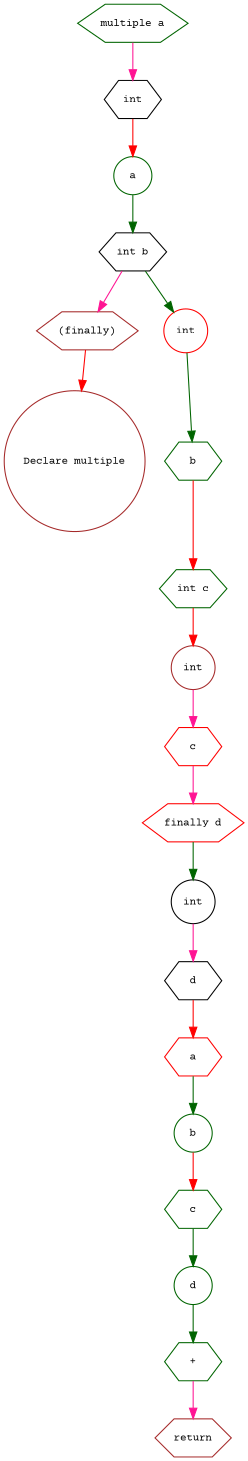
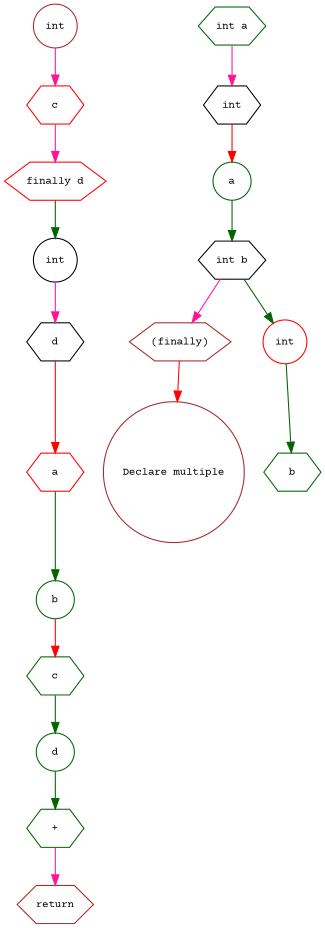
(133, 23) -> (232, 26)
(193, 589) -> none
